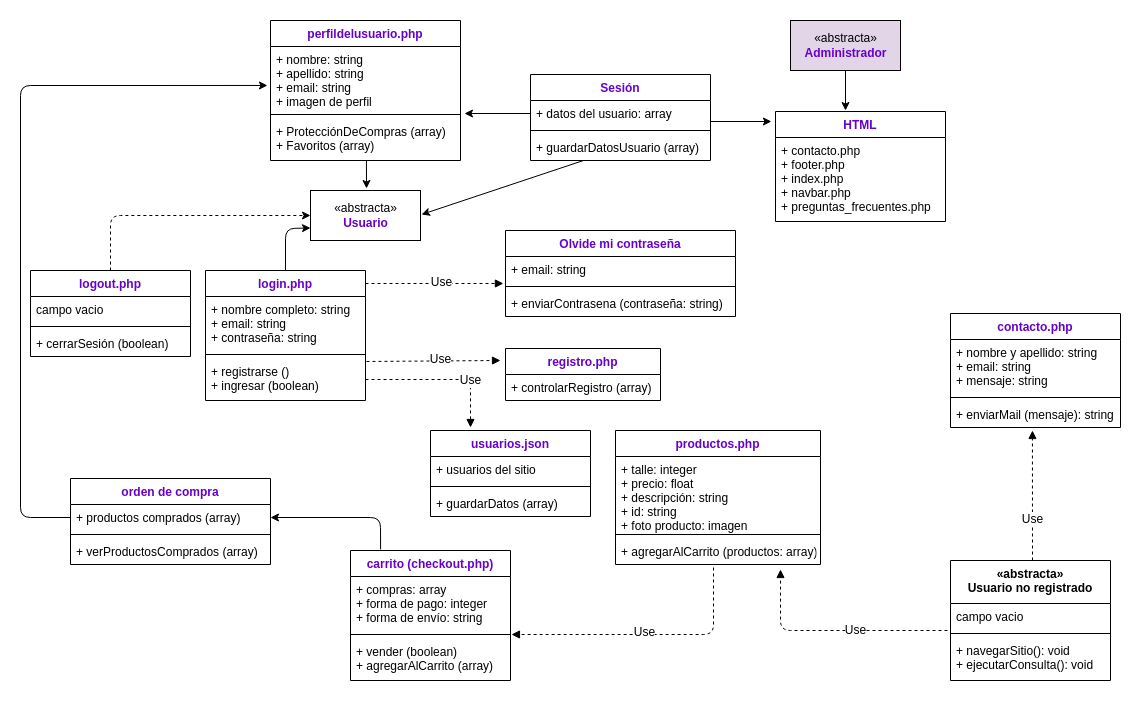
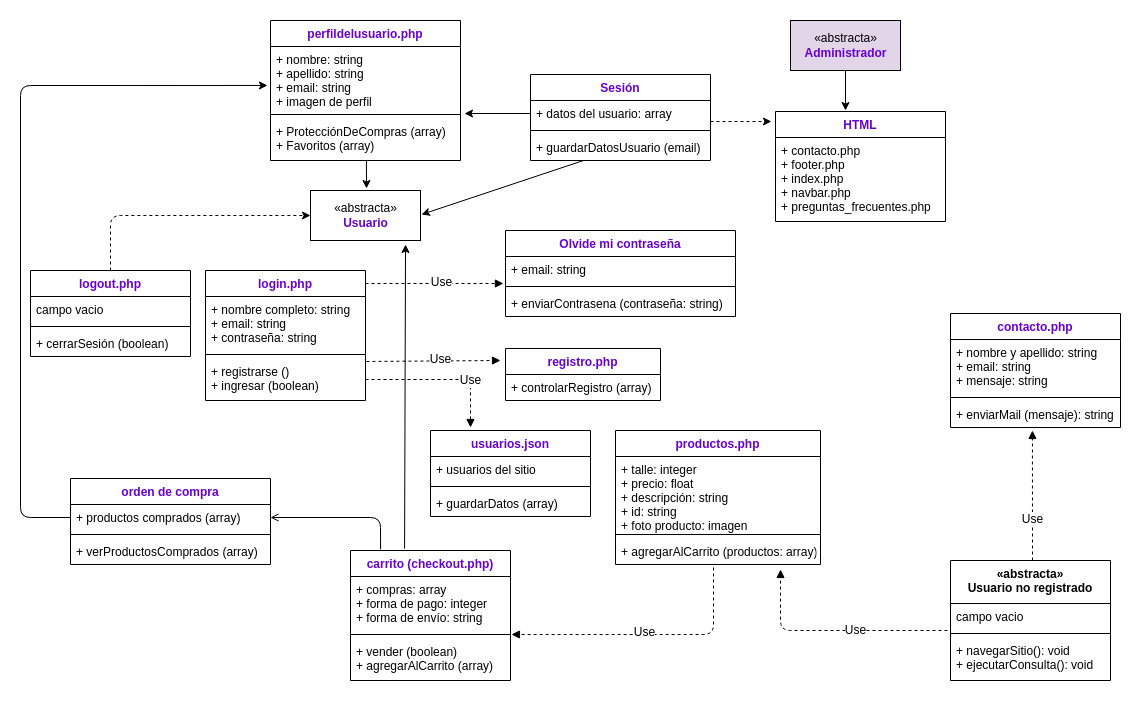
(738, 122) -> (738, 122)
(629, 148) -> (626, 148)
(286, 246) -> none
none -> (405, 400)
(279, 518) -> (277, 518)
